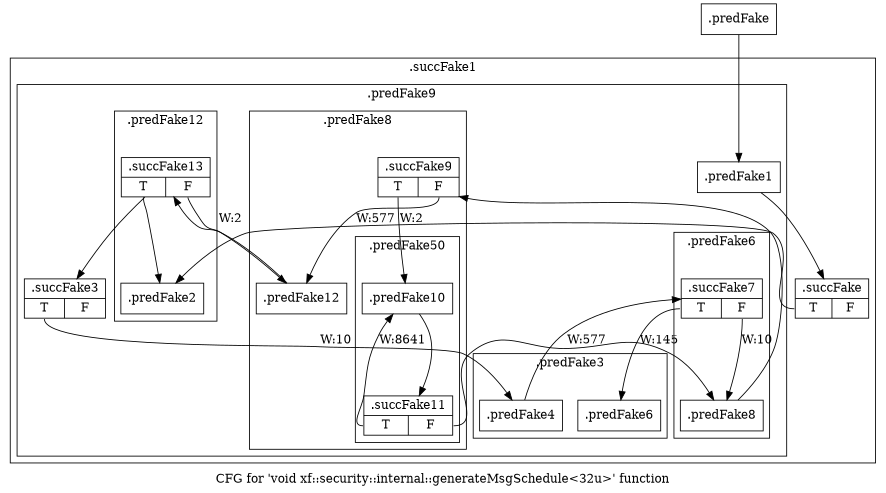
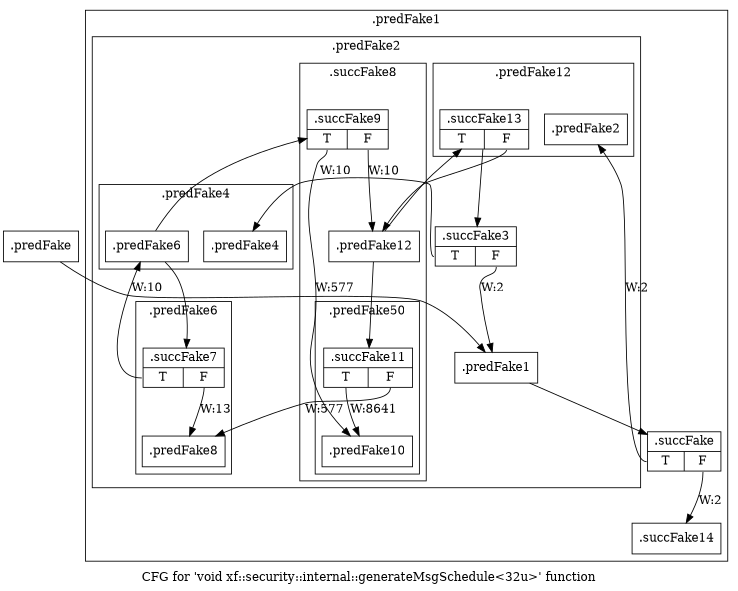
(443, 68) -> (407, 20)
(402, 94) -> (366, 47)
(358, 121) -> (363, 73)
(713, 208) -> (217, 172)
(376, 219) -> (384, 171)
(412, 219) -> (335, 288)
(151, 236) -> none
none -> (482, 302)
(580, 324) -> (183, 292)
(659, 340) -> (147, 288)
(757, 340) -> (216, 410)
(431, 344) -> (371, 308)
(570, 363) -> (196, 194)
none -> (676, 539)
